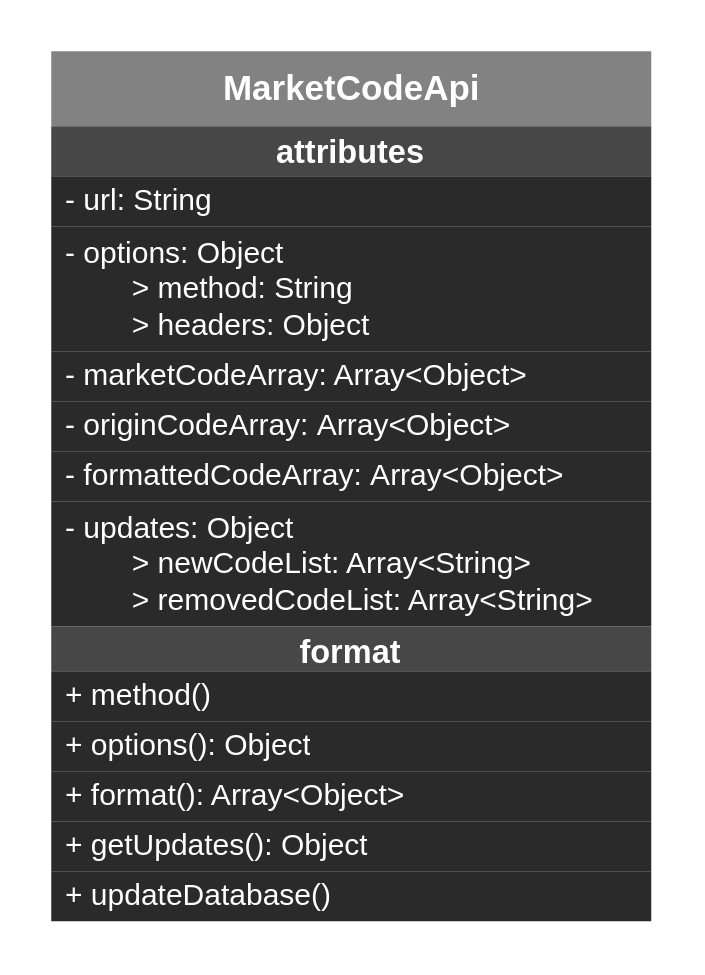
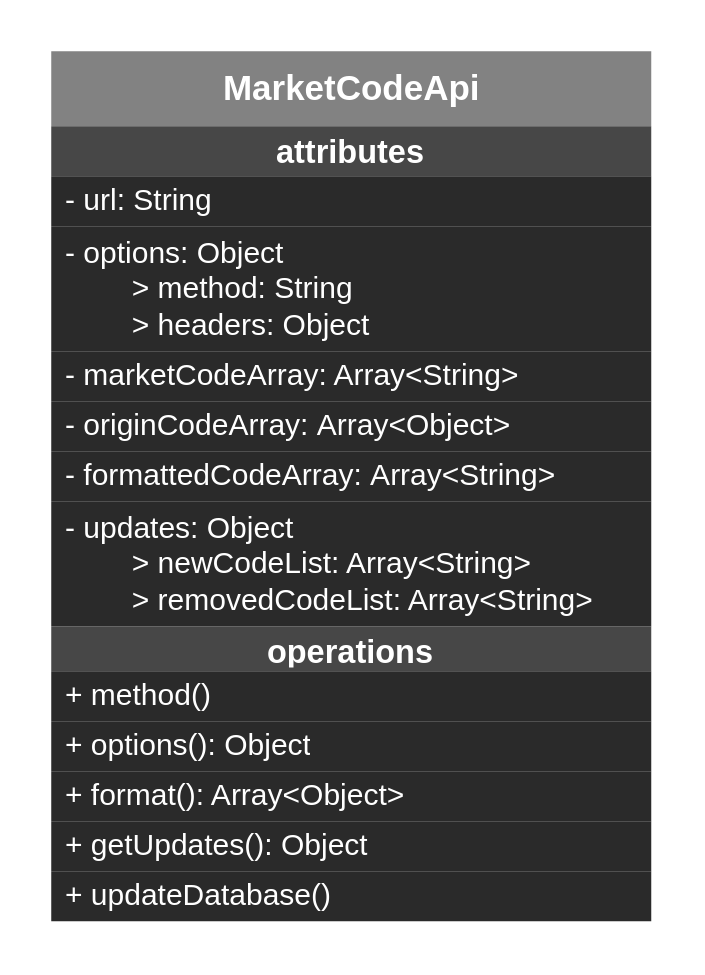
(323, 376) -> (319, 376)
(352, 476) -> (349, 476)
(351, 649) -> (351, 649)
